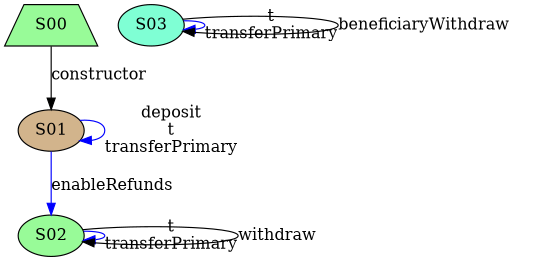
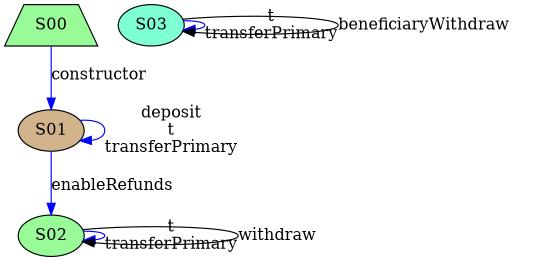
(51, 72) -> (51, 72)
